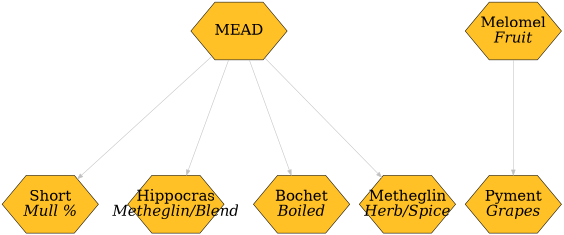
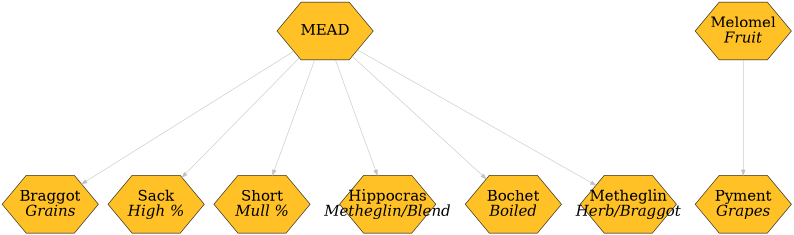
none -> (50, 204)
none -> (156, 204)
(407, 211) -> (628, 211)
